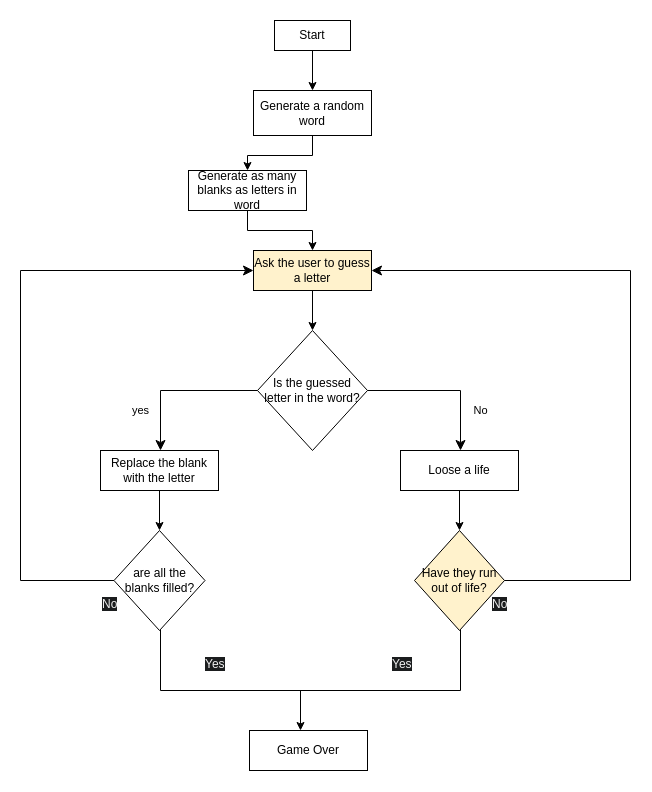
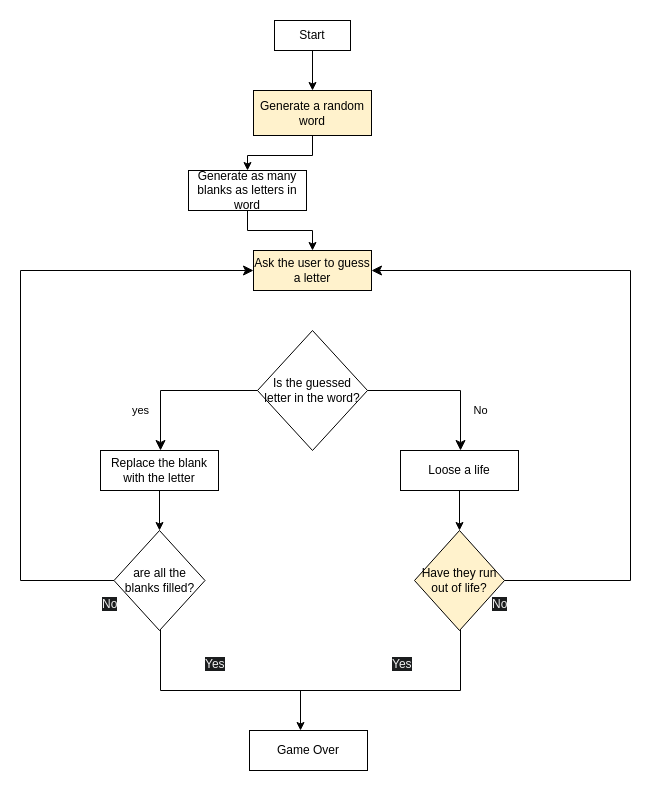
(313, 113) -> (313, 113)
(313, 307) -> none
